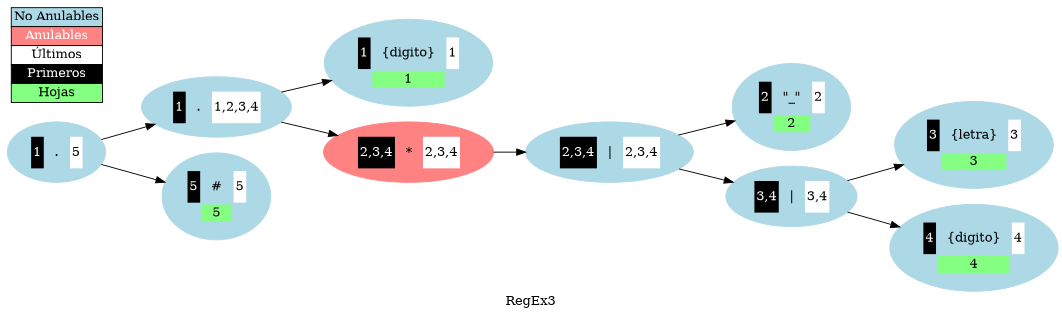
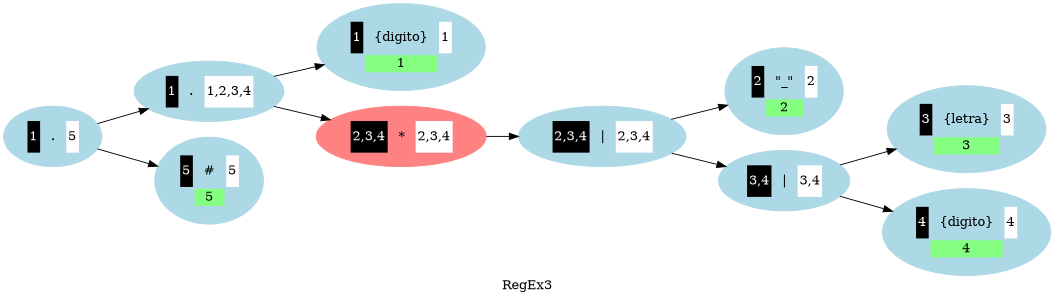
(56, 55) -> none
